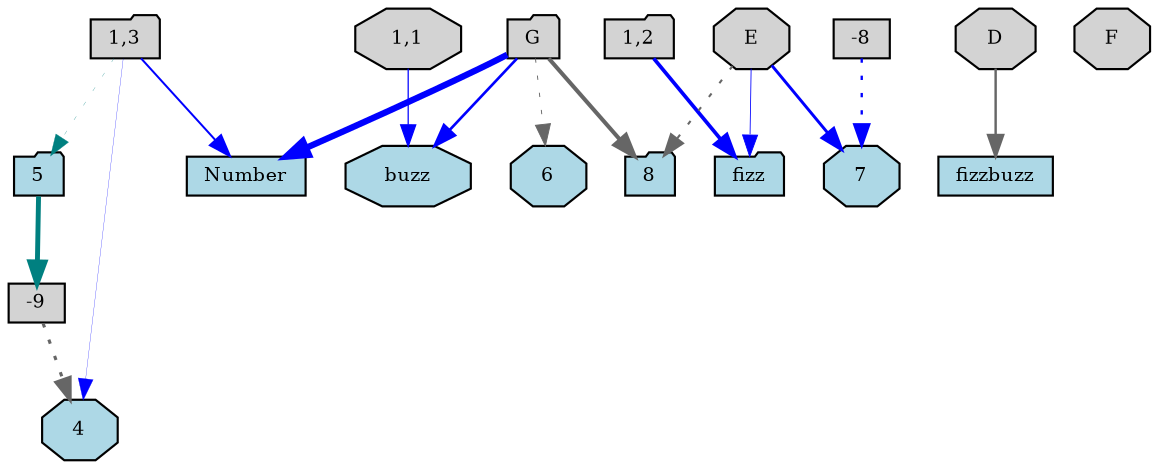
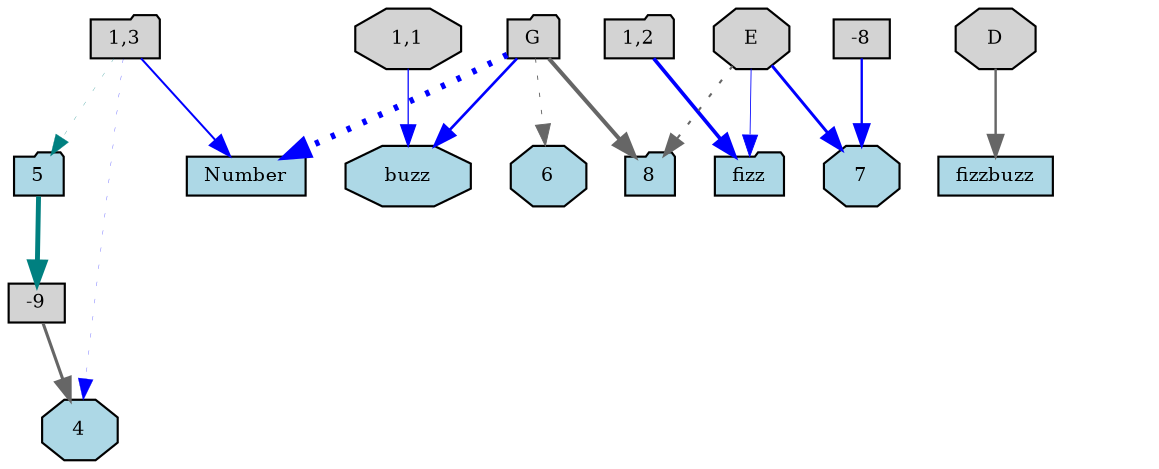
(1112, 39) -> none
(862, 91) -> (862, 91)
(422, 95) -> (422, 95)
(104, 219) -> (104, 219)
(53, 351) -> (53, 351)
